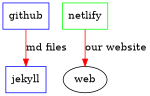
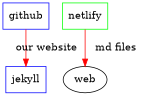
(47, 48) -> (47, 48)
(116, 48) -> (116, 48)
